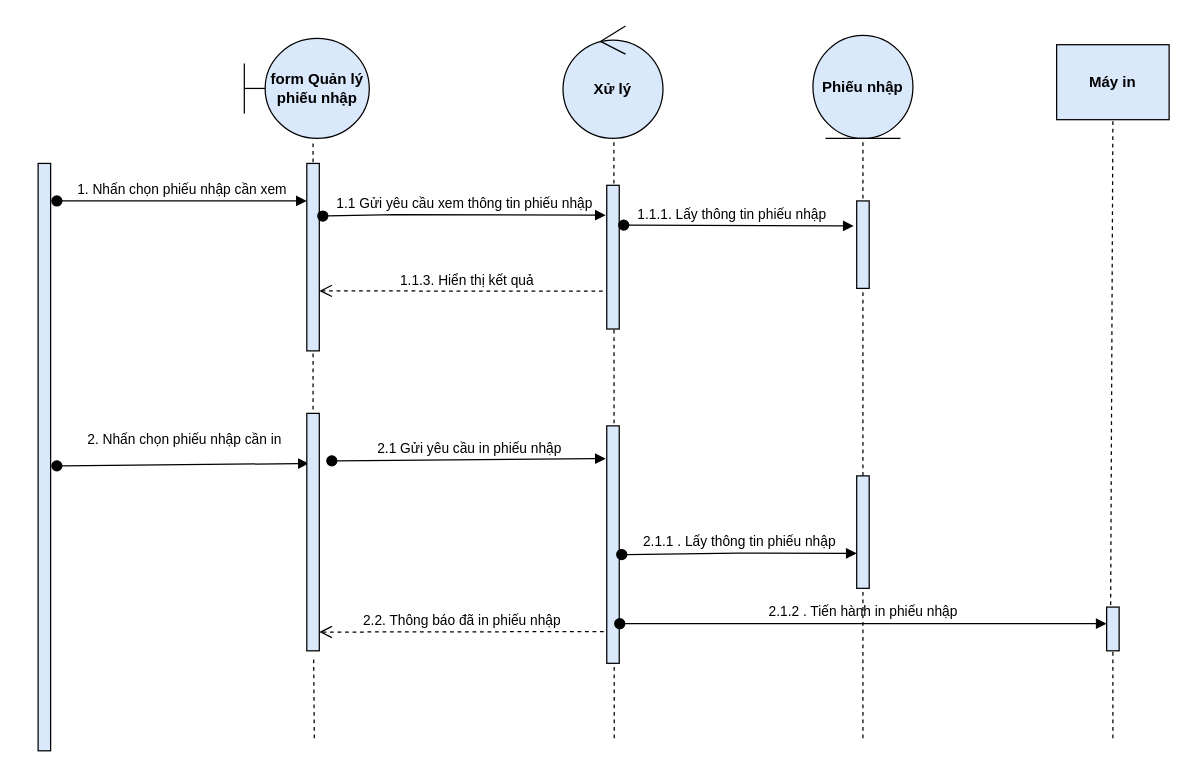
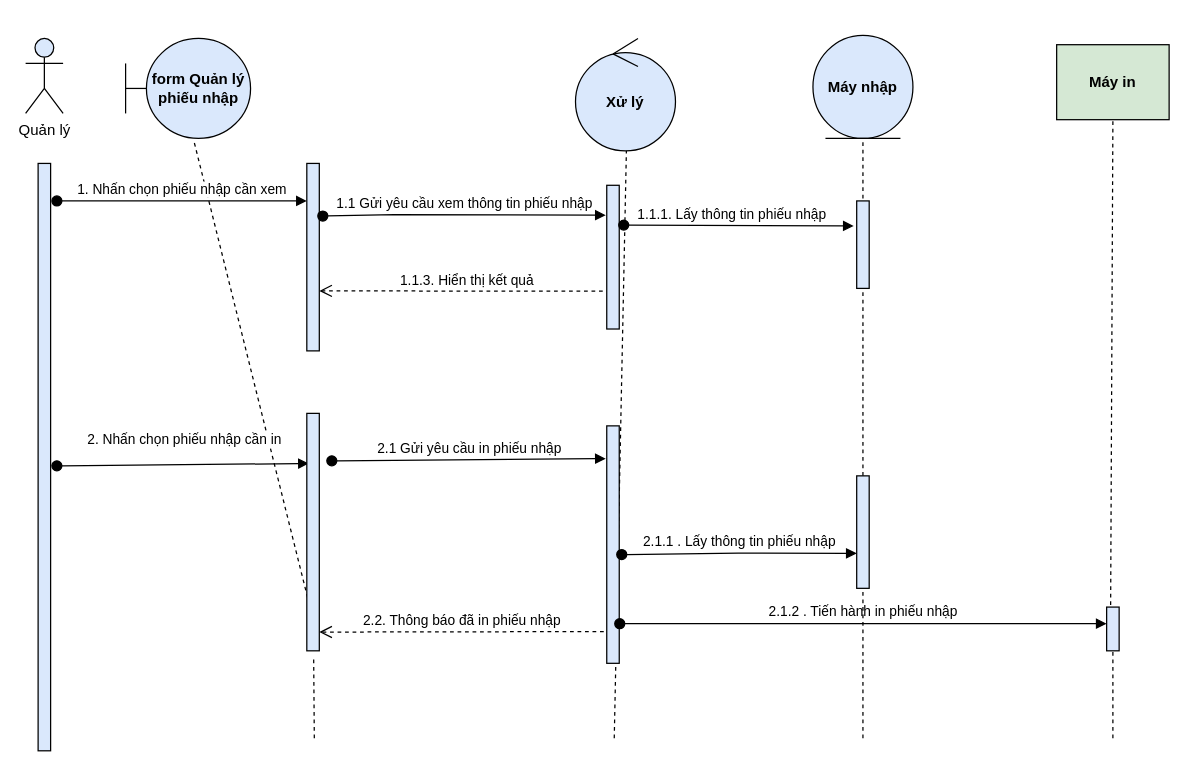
none -> (44, 76)
(613, 82) -> (626, 94)
(1113, 82) -> (1113, 82)
(863, 87) -> (863, 87)
(307, 88) -> (188, 88)
